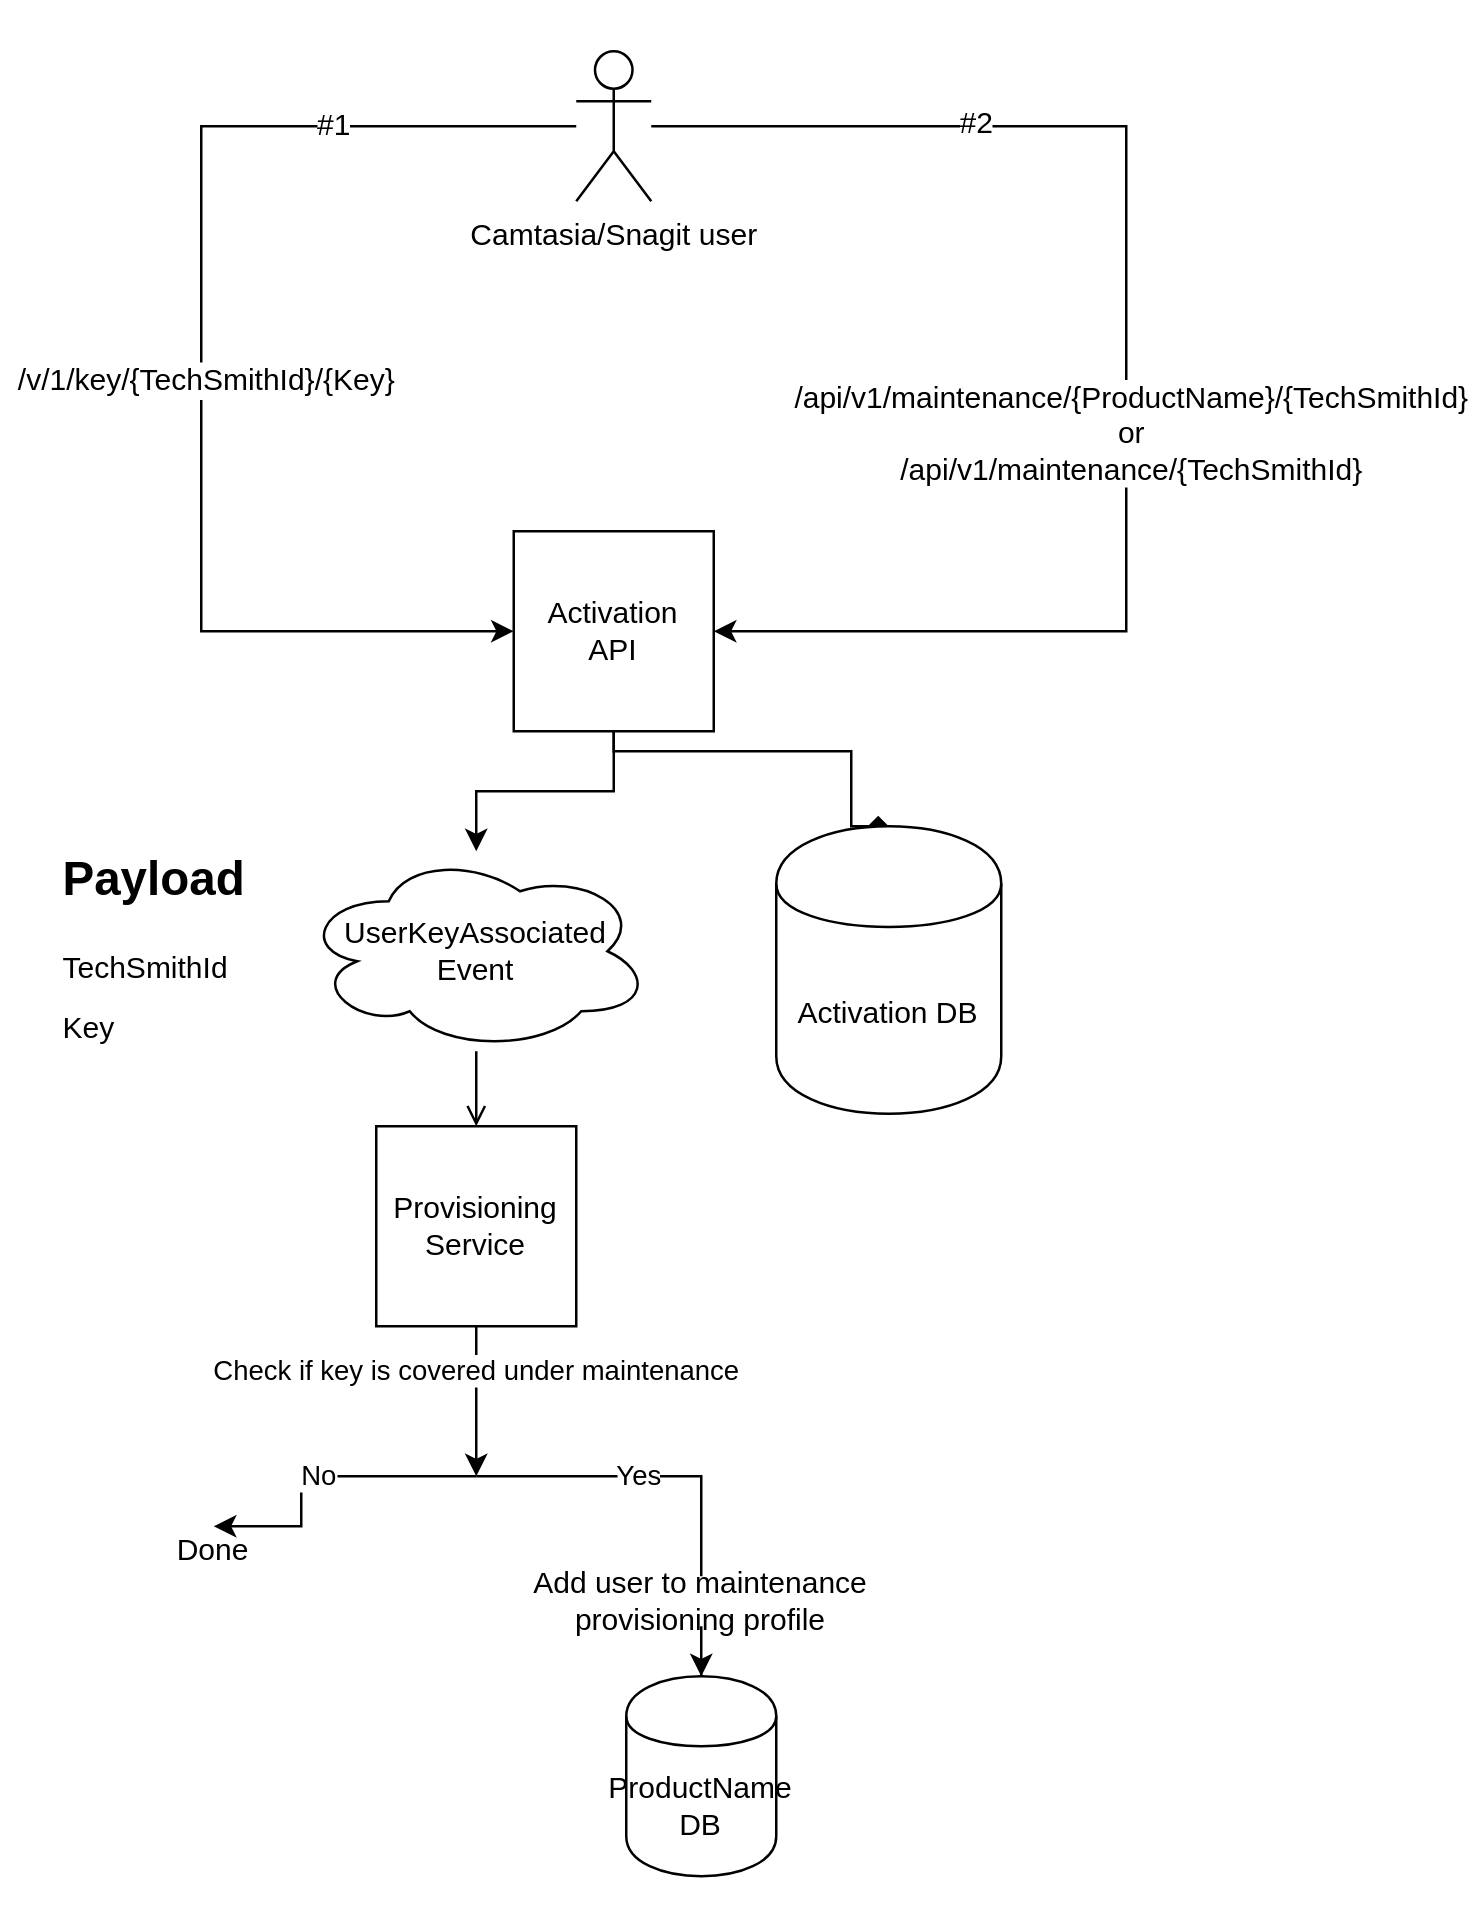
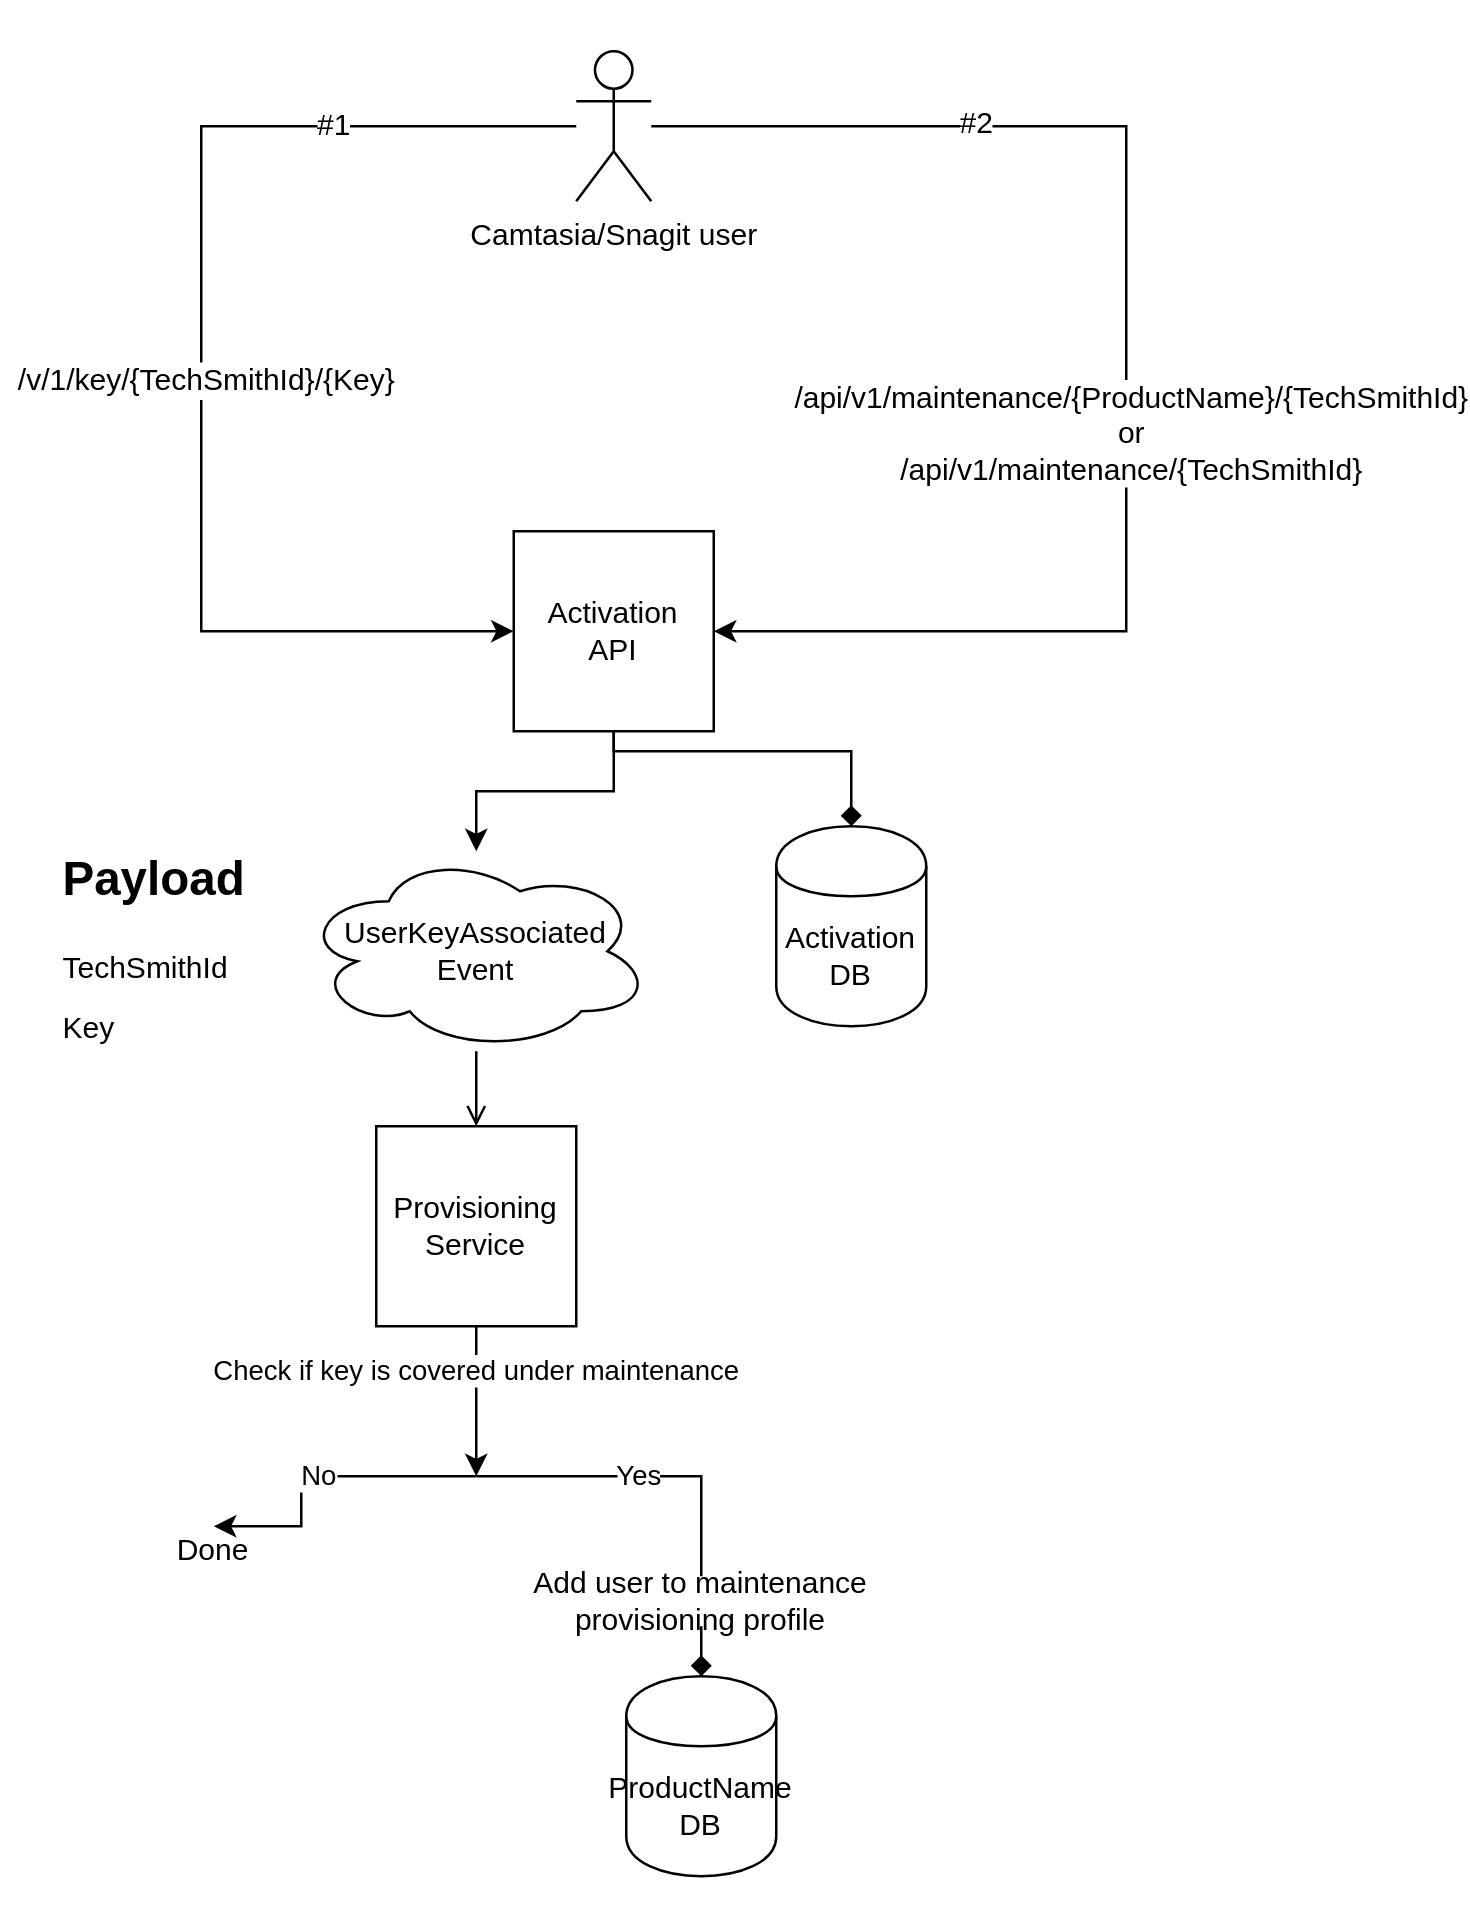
(889, 970) -> (851, 926)
(701, 1657) -> (701, 1656)
